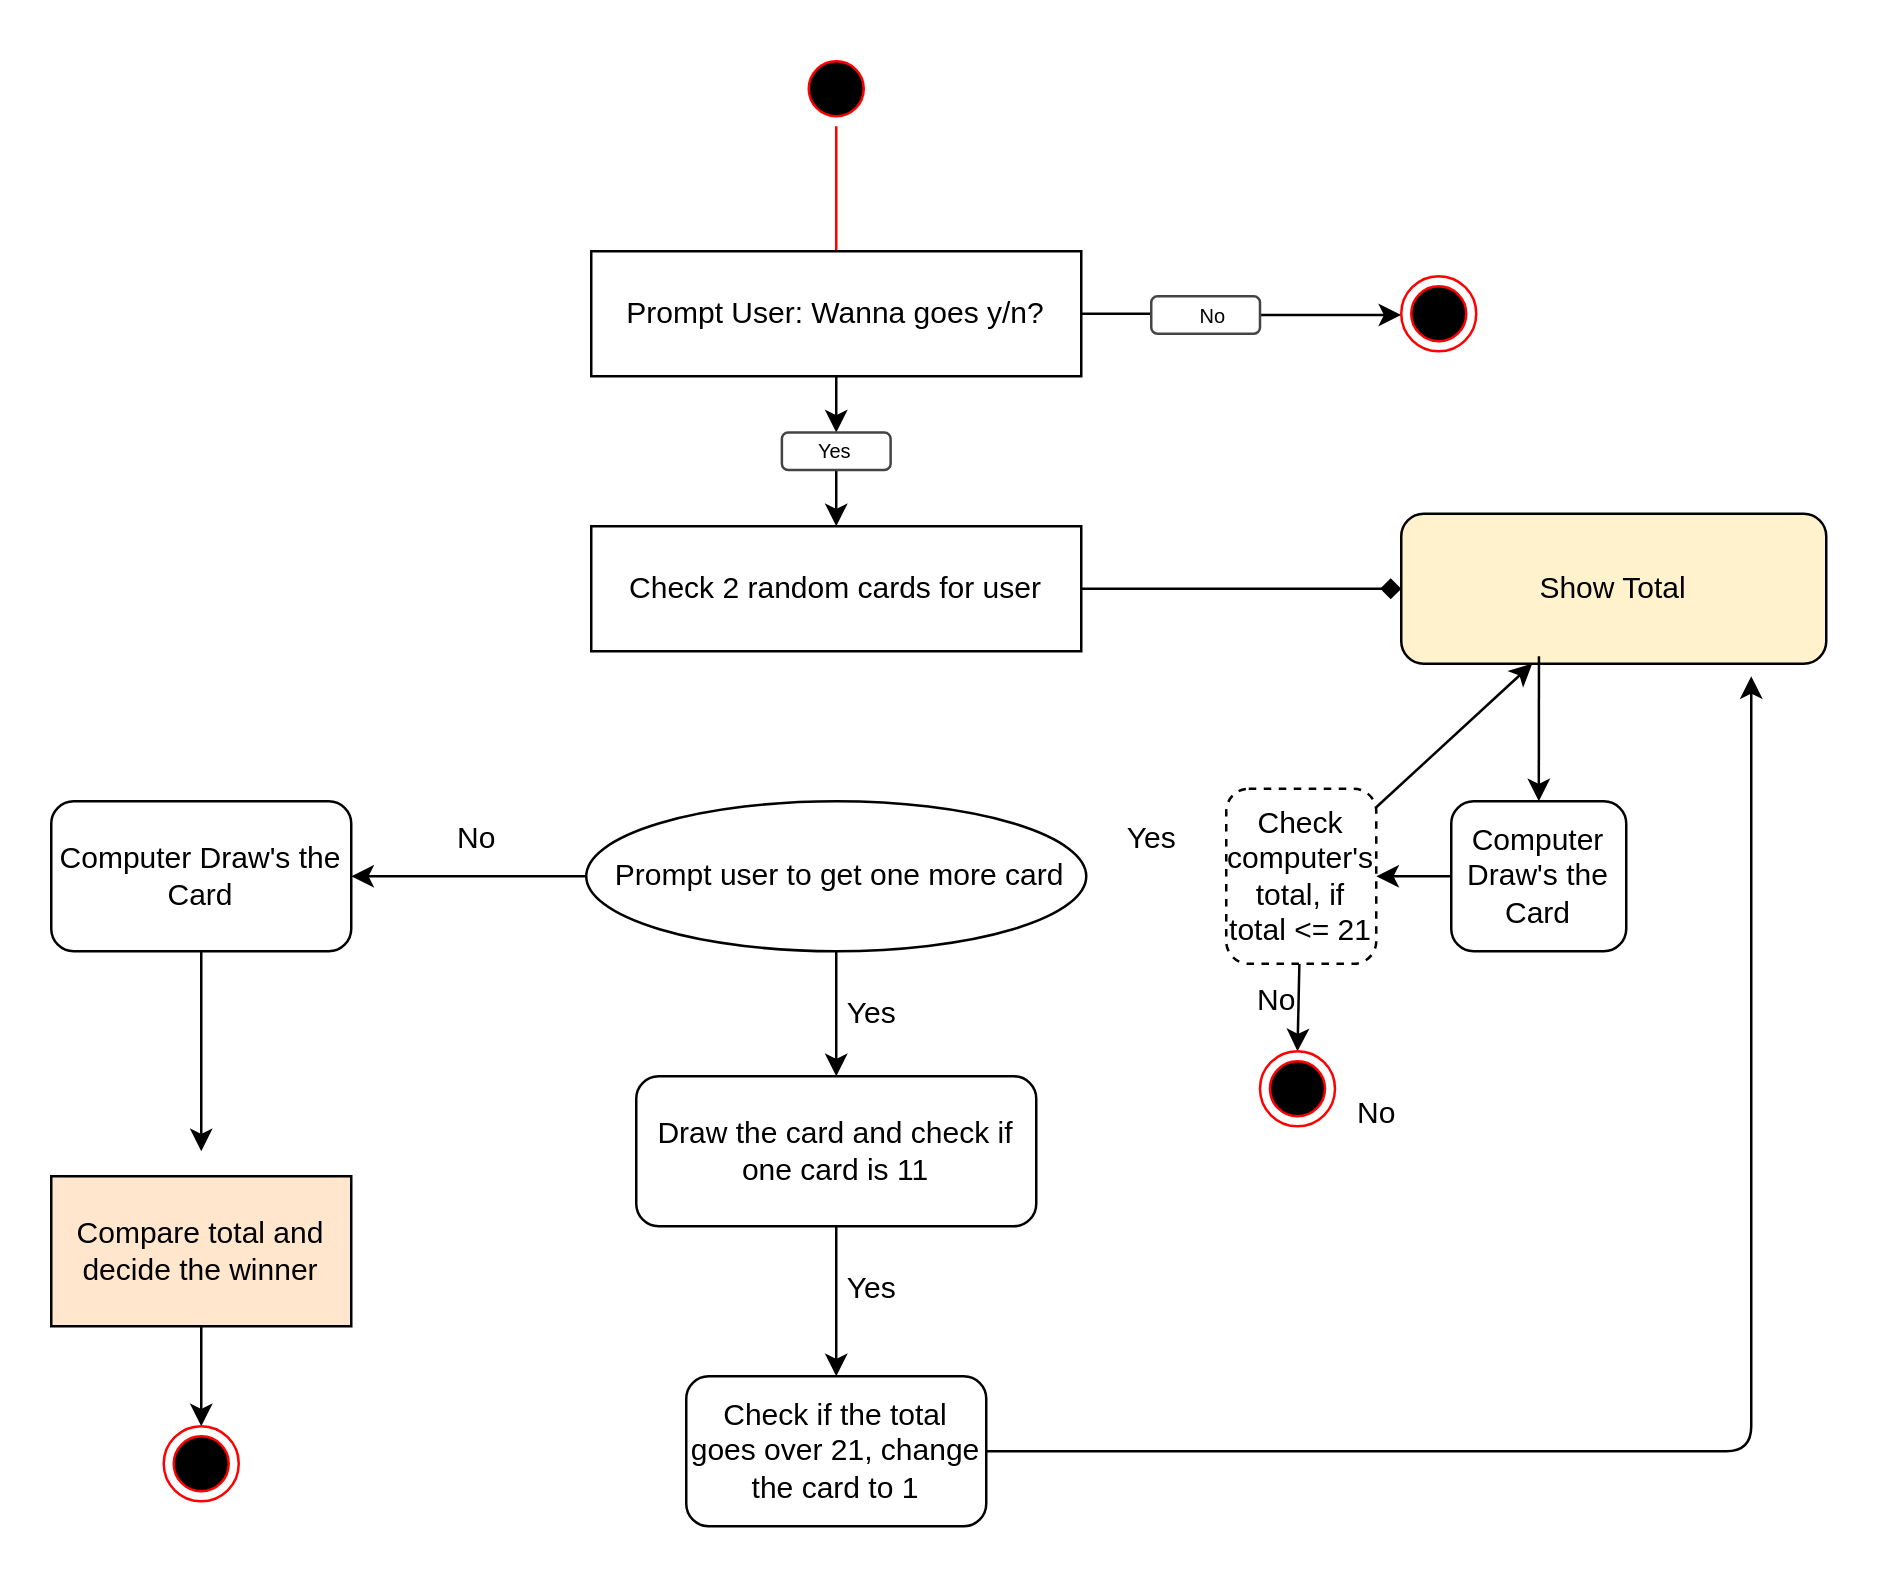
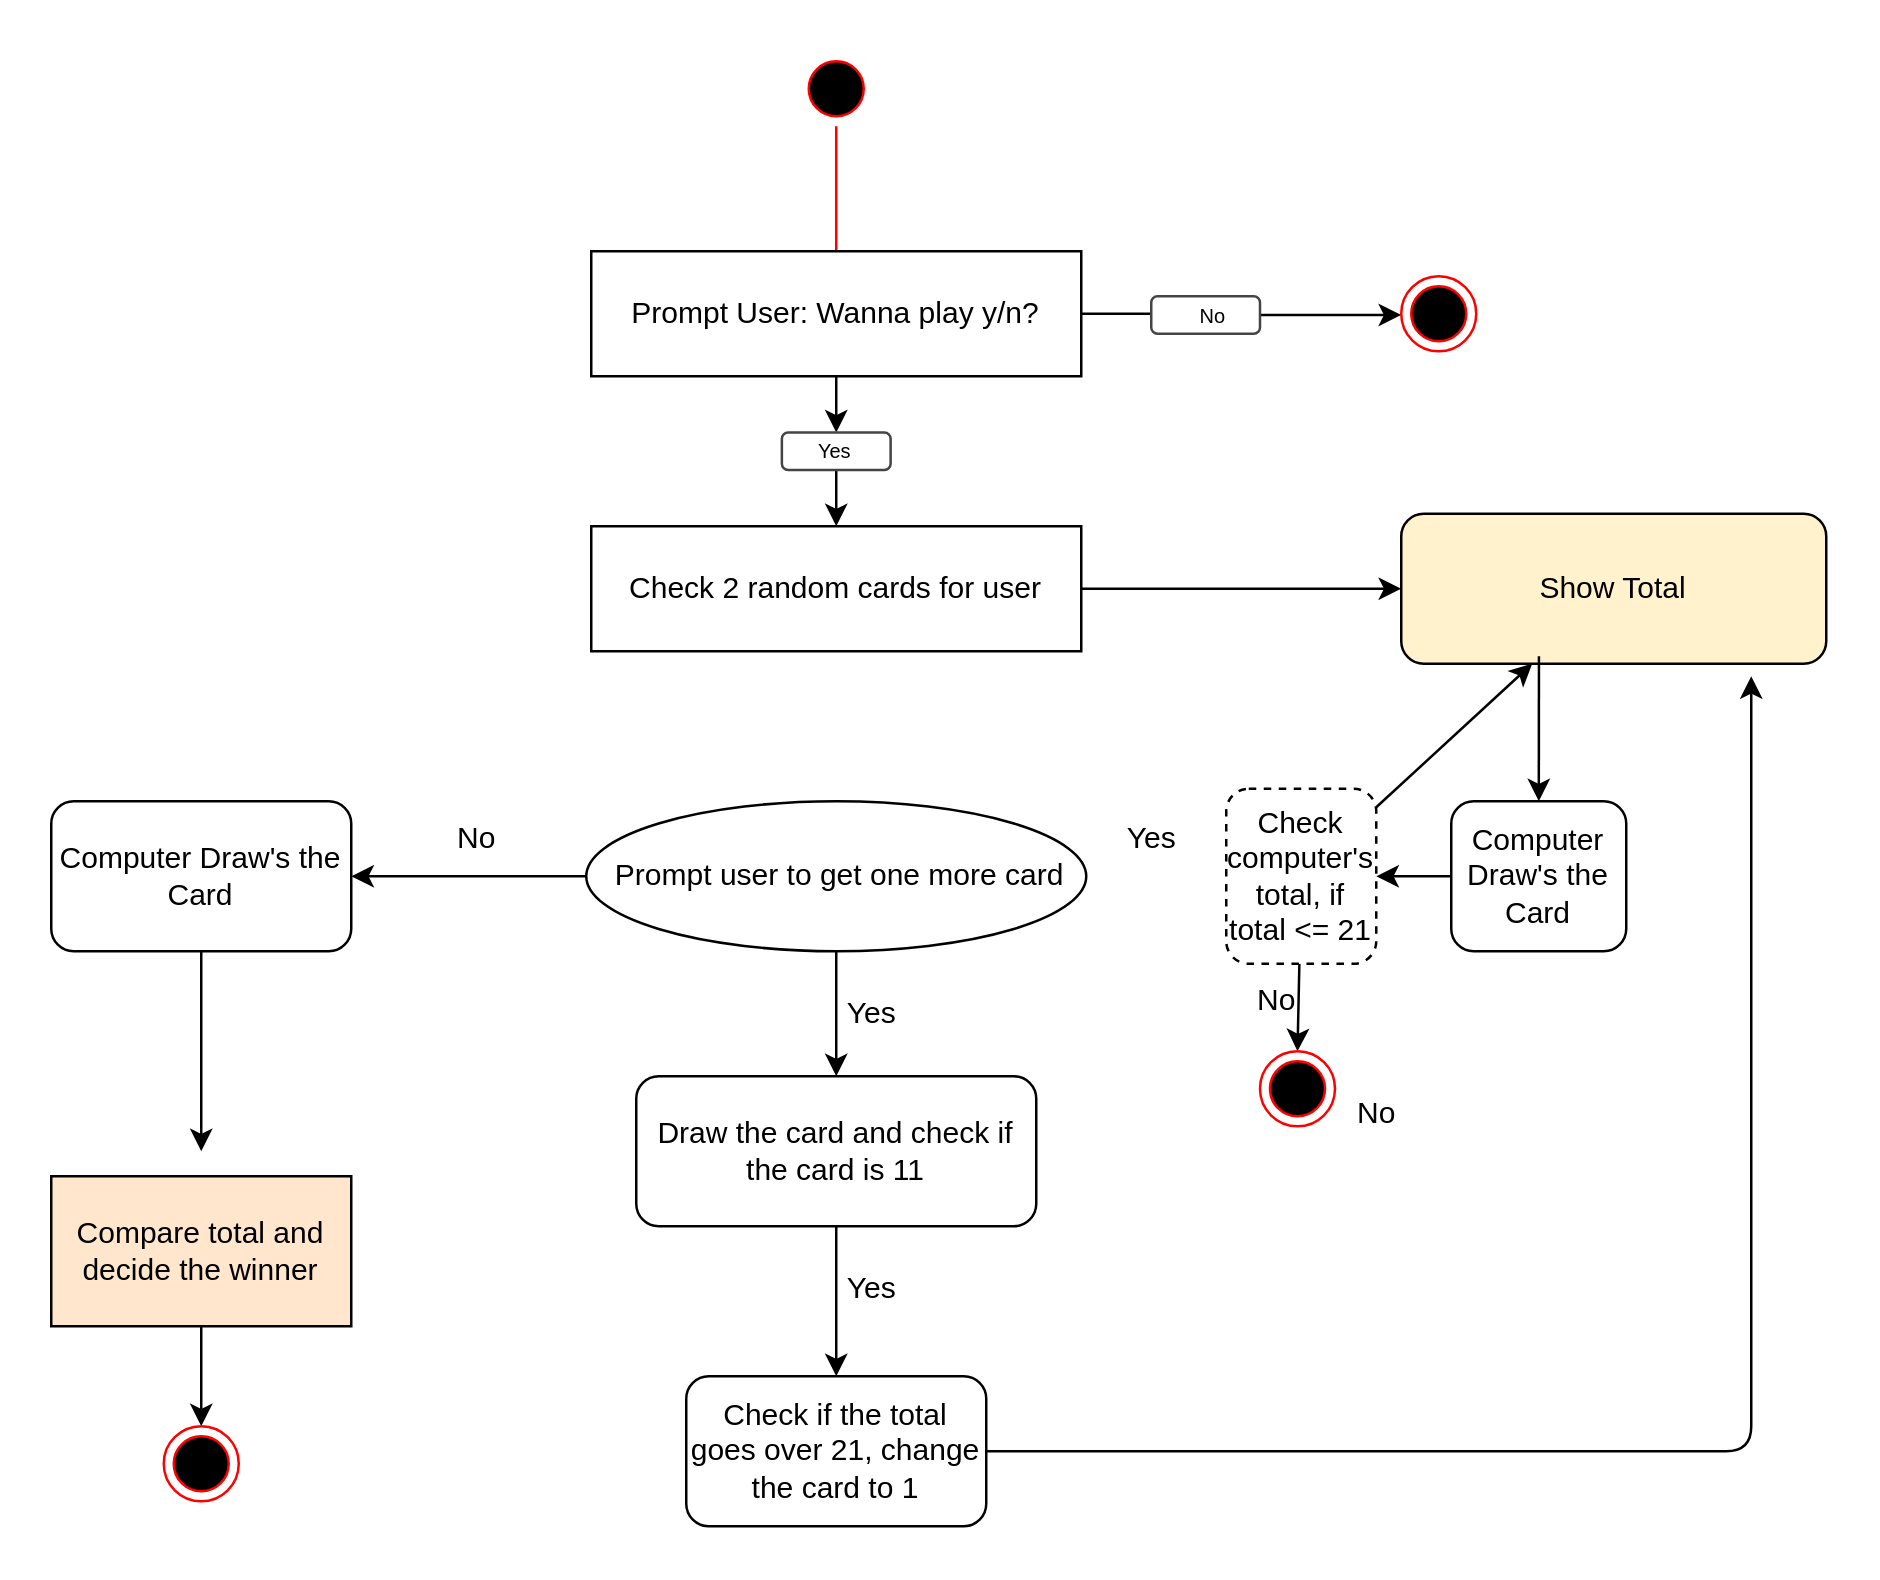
(836, 314) -> (836, 314)
(1381, 589) -> (1382, 589)
(836, 1151) -> (836, 1151)
